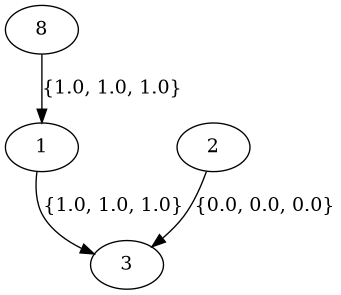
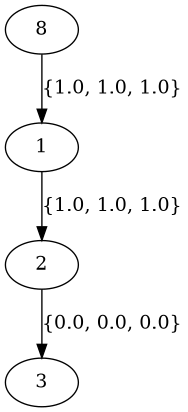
(45, 218) -> (42, 199)
